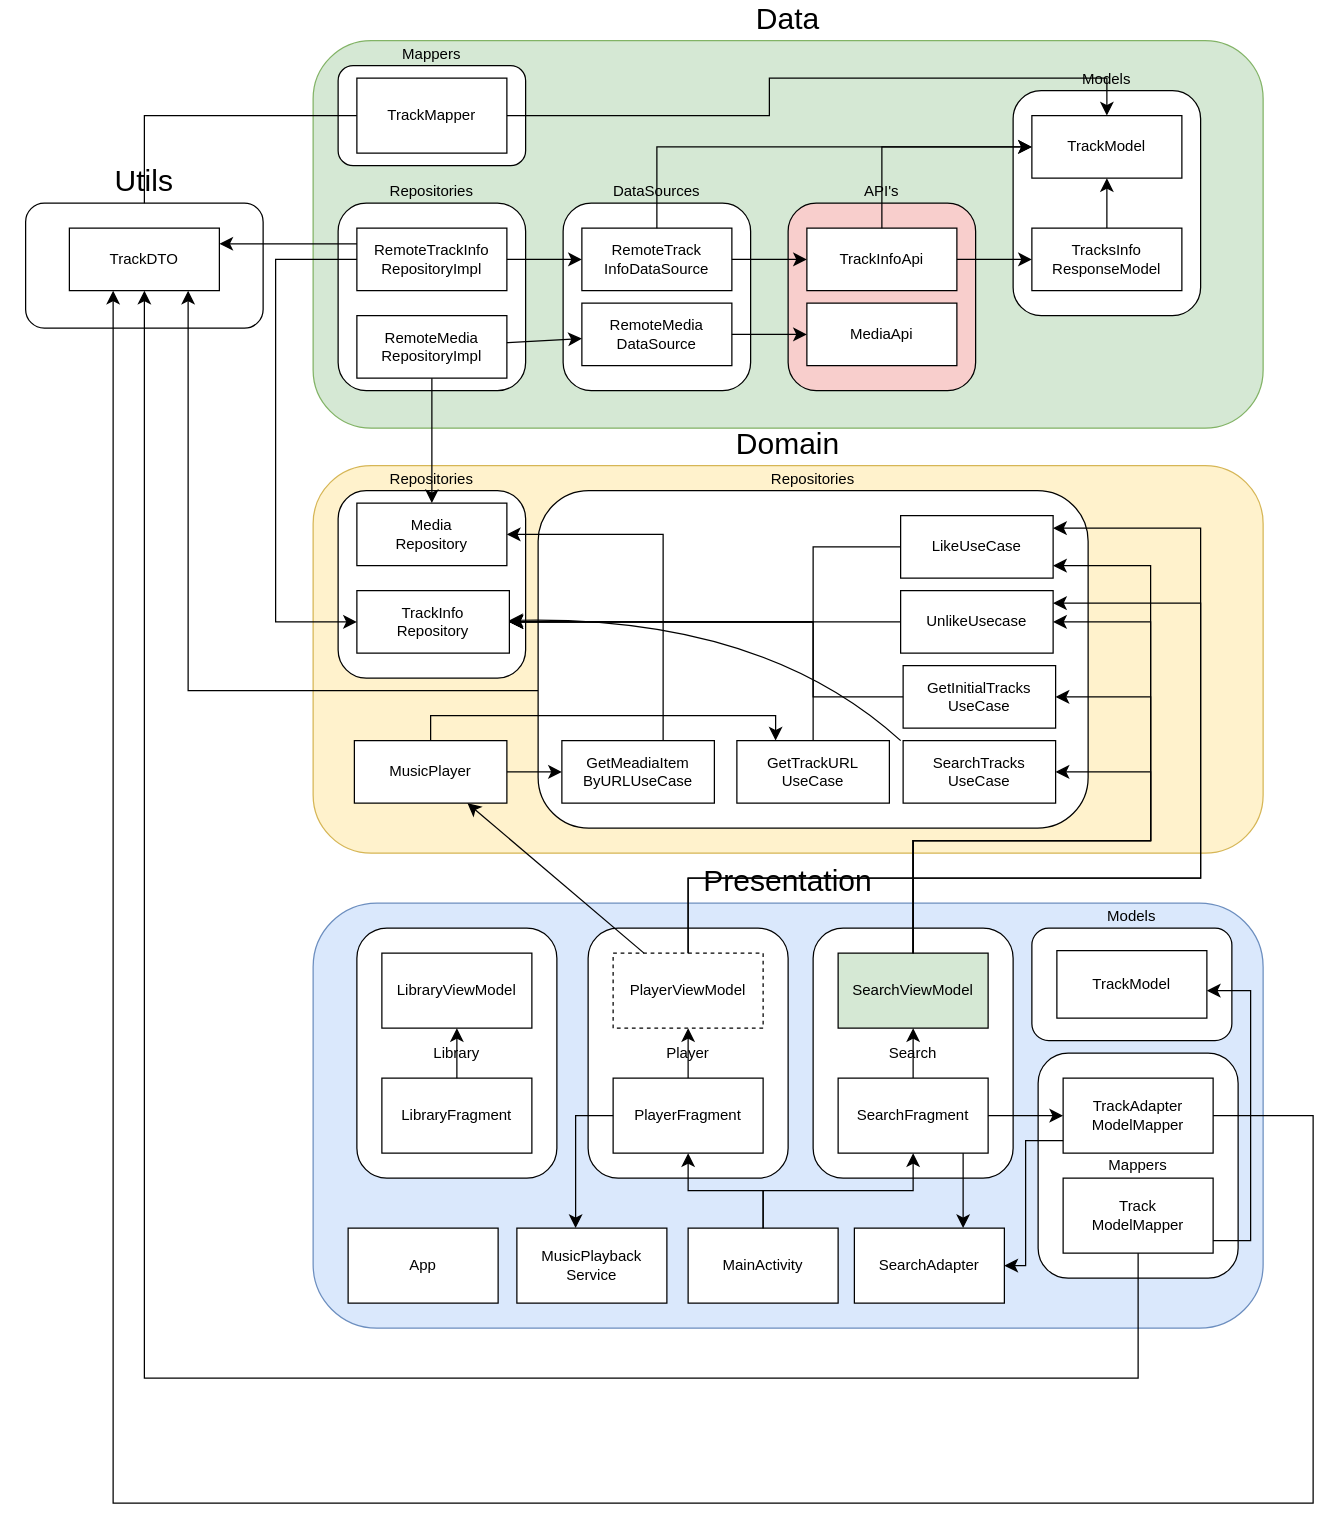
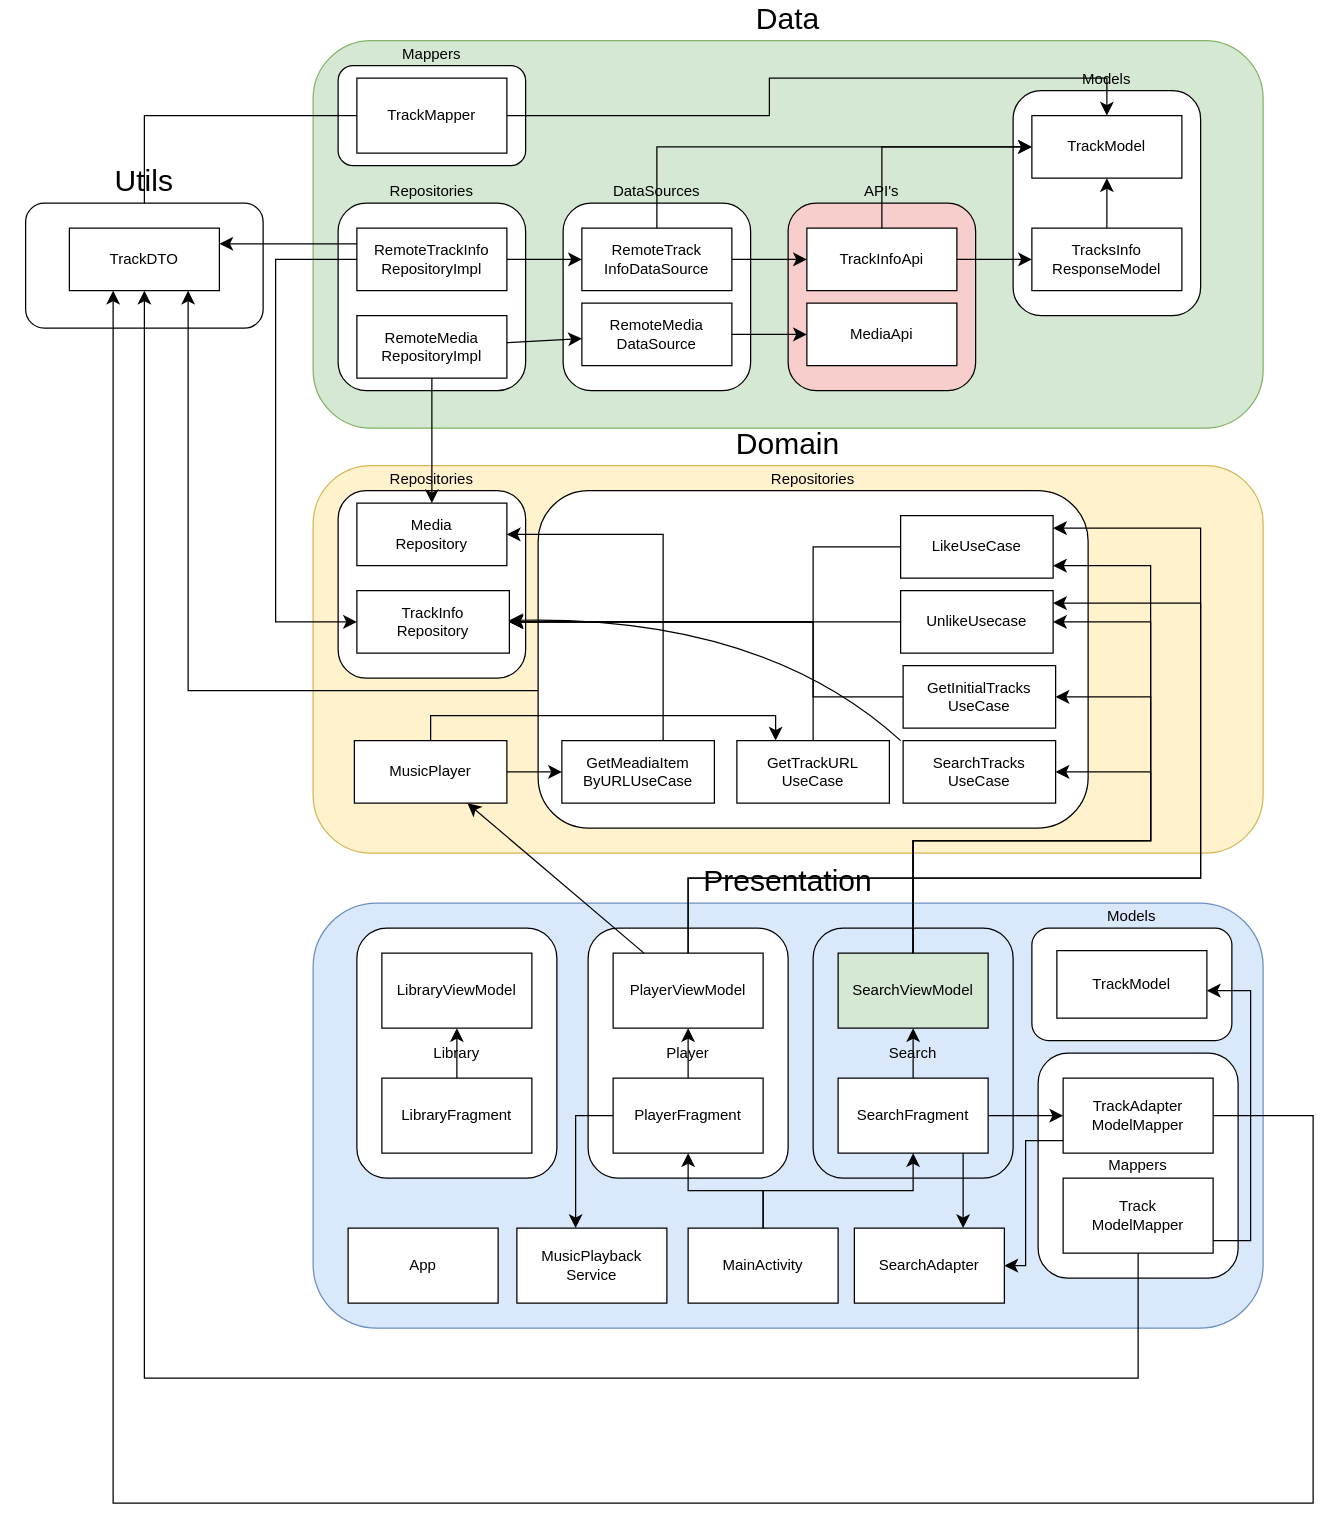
(688, 991) -> (688, 991)
(913, 1053) -> (913, 1053)
